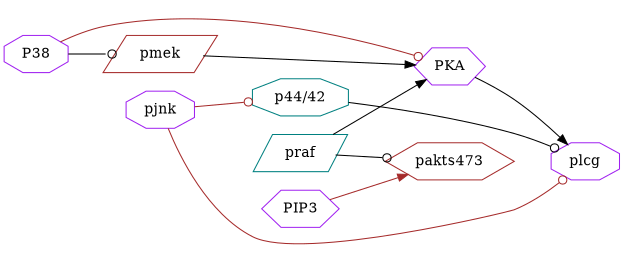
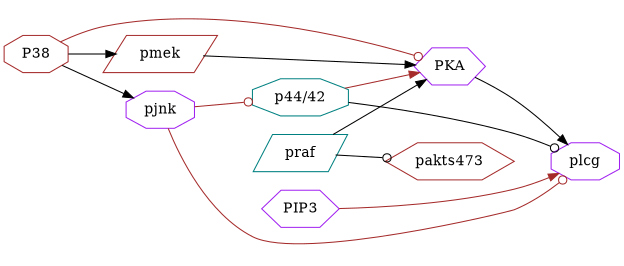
(36, 54) -> (36, 54)
(87, 54) -> (87, 54)
none -> (93, 79)
none -> (377, 81)
(364, 189) -> (446, 201)
